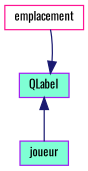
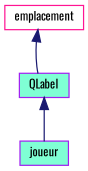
(52, 46) -> (36, 58)
